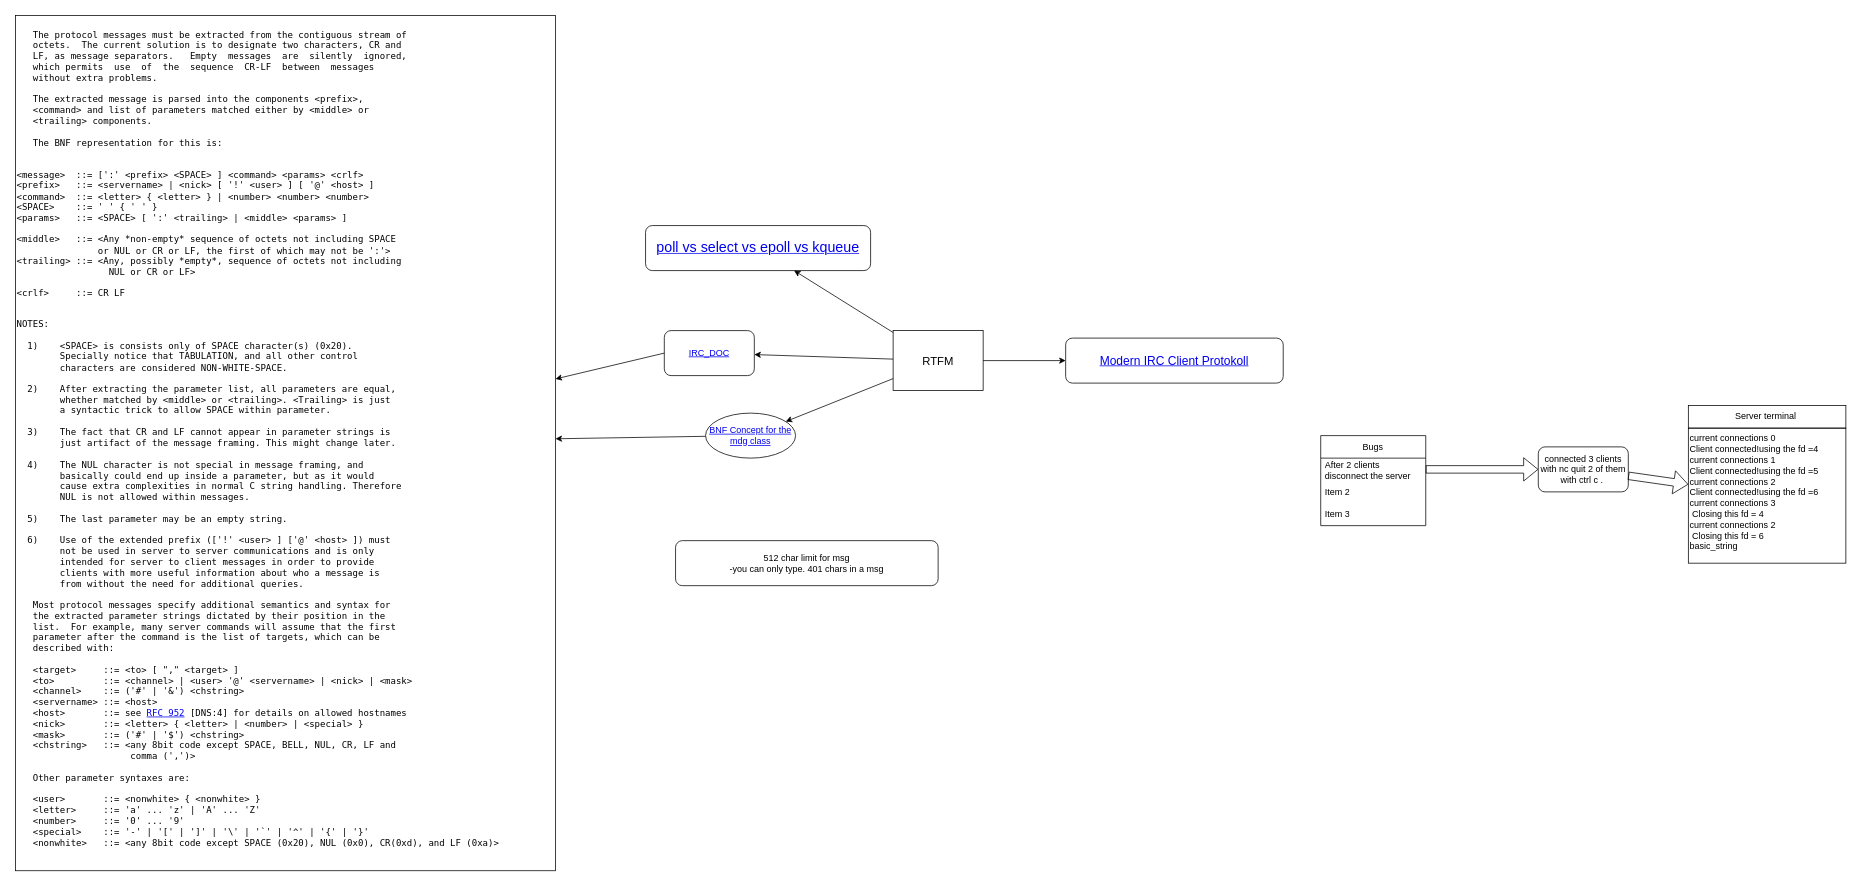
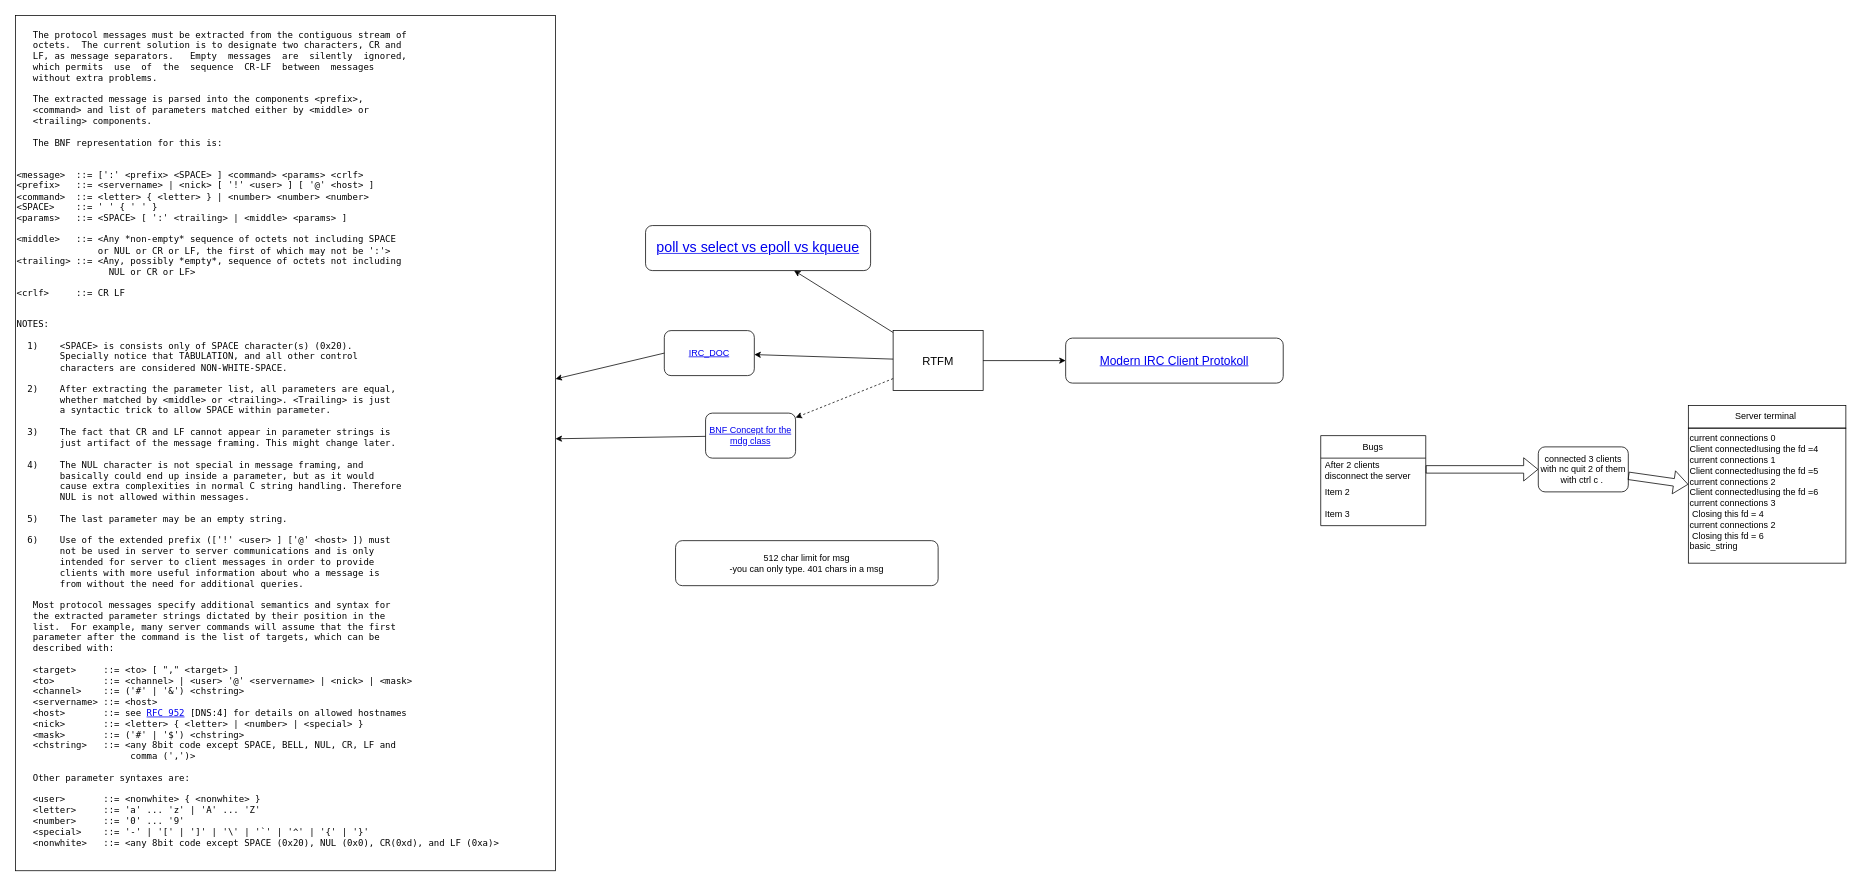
(841, 399) -> (846, 397)
(750, 435) -> (750, 435)
